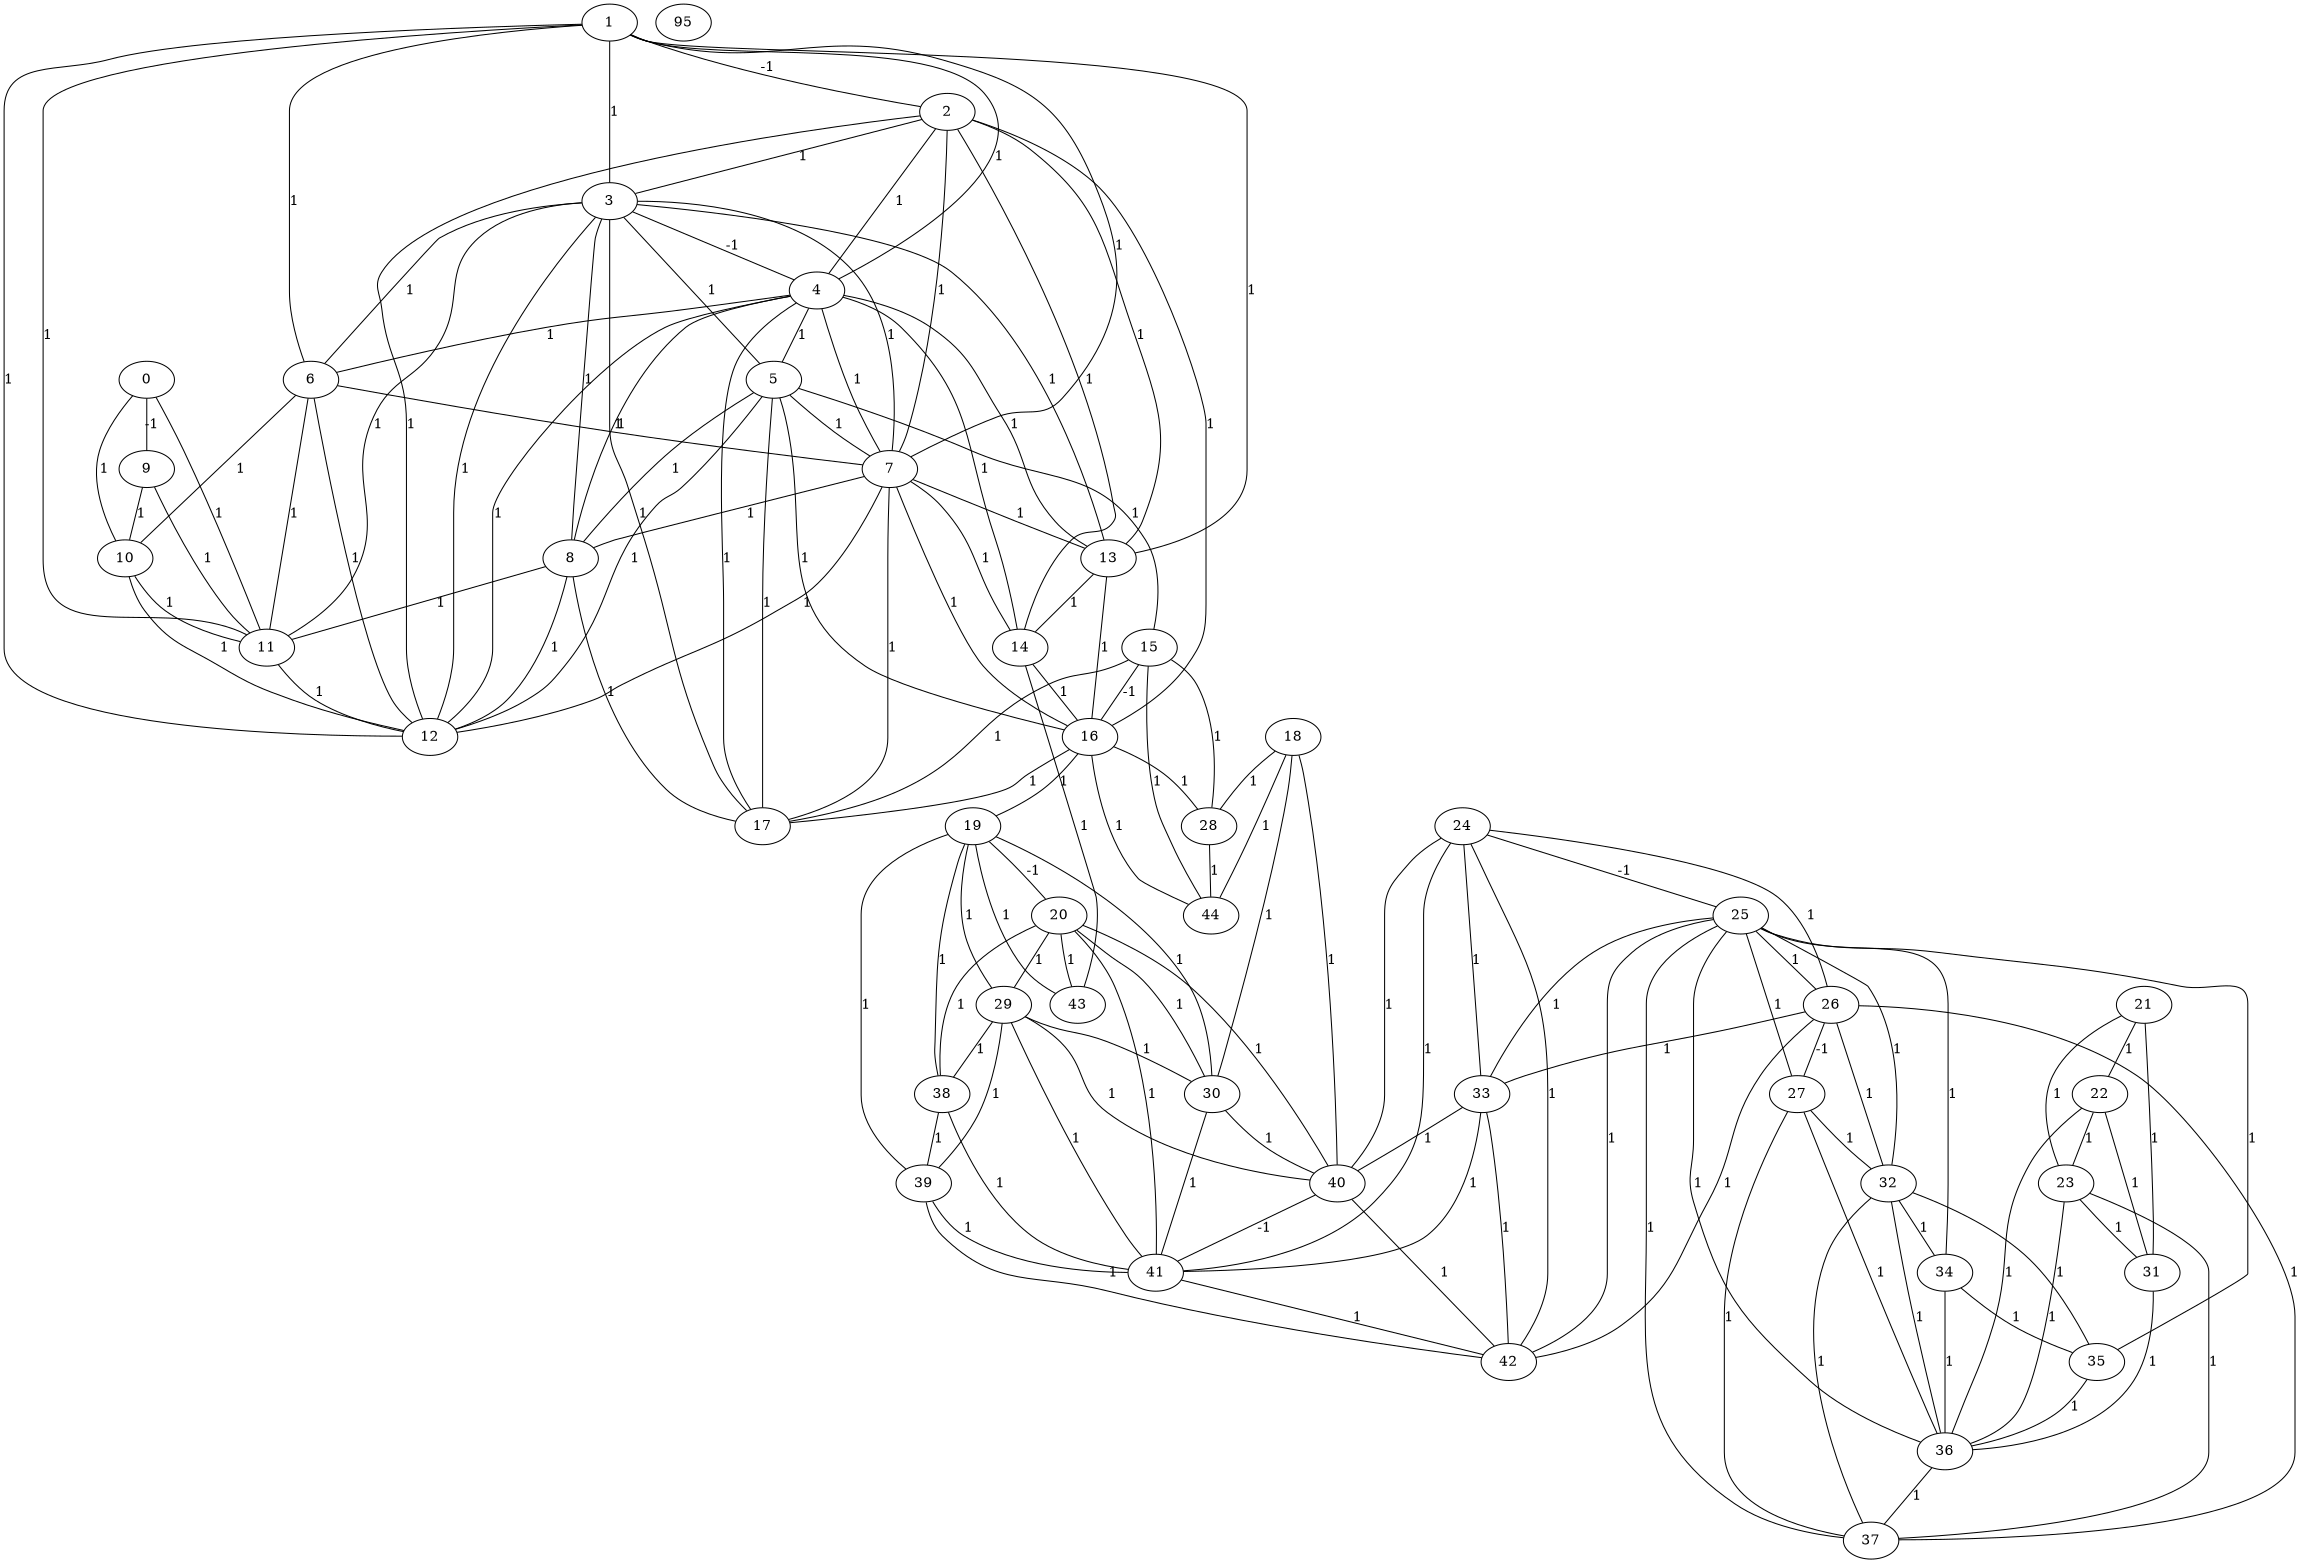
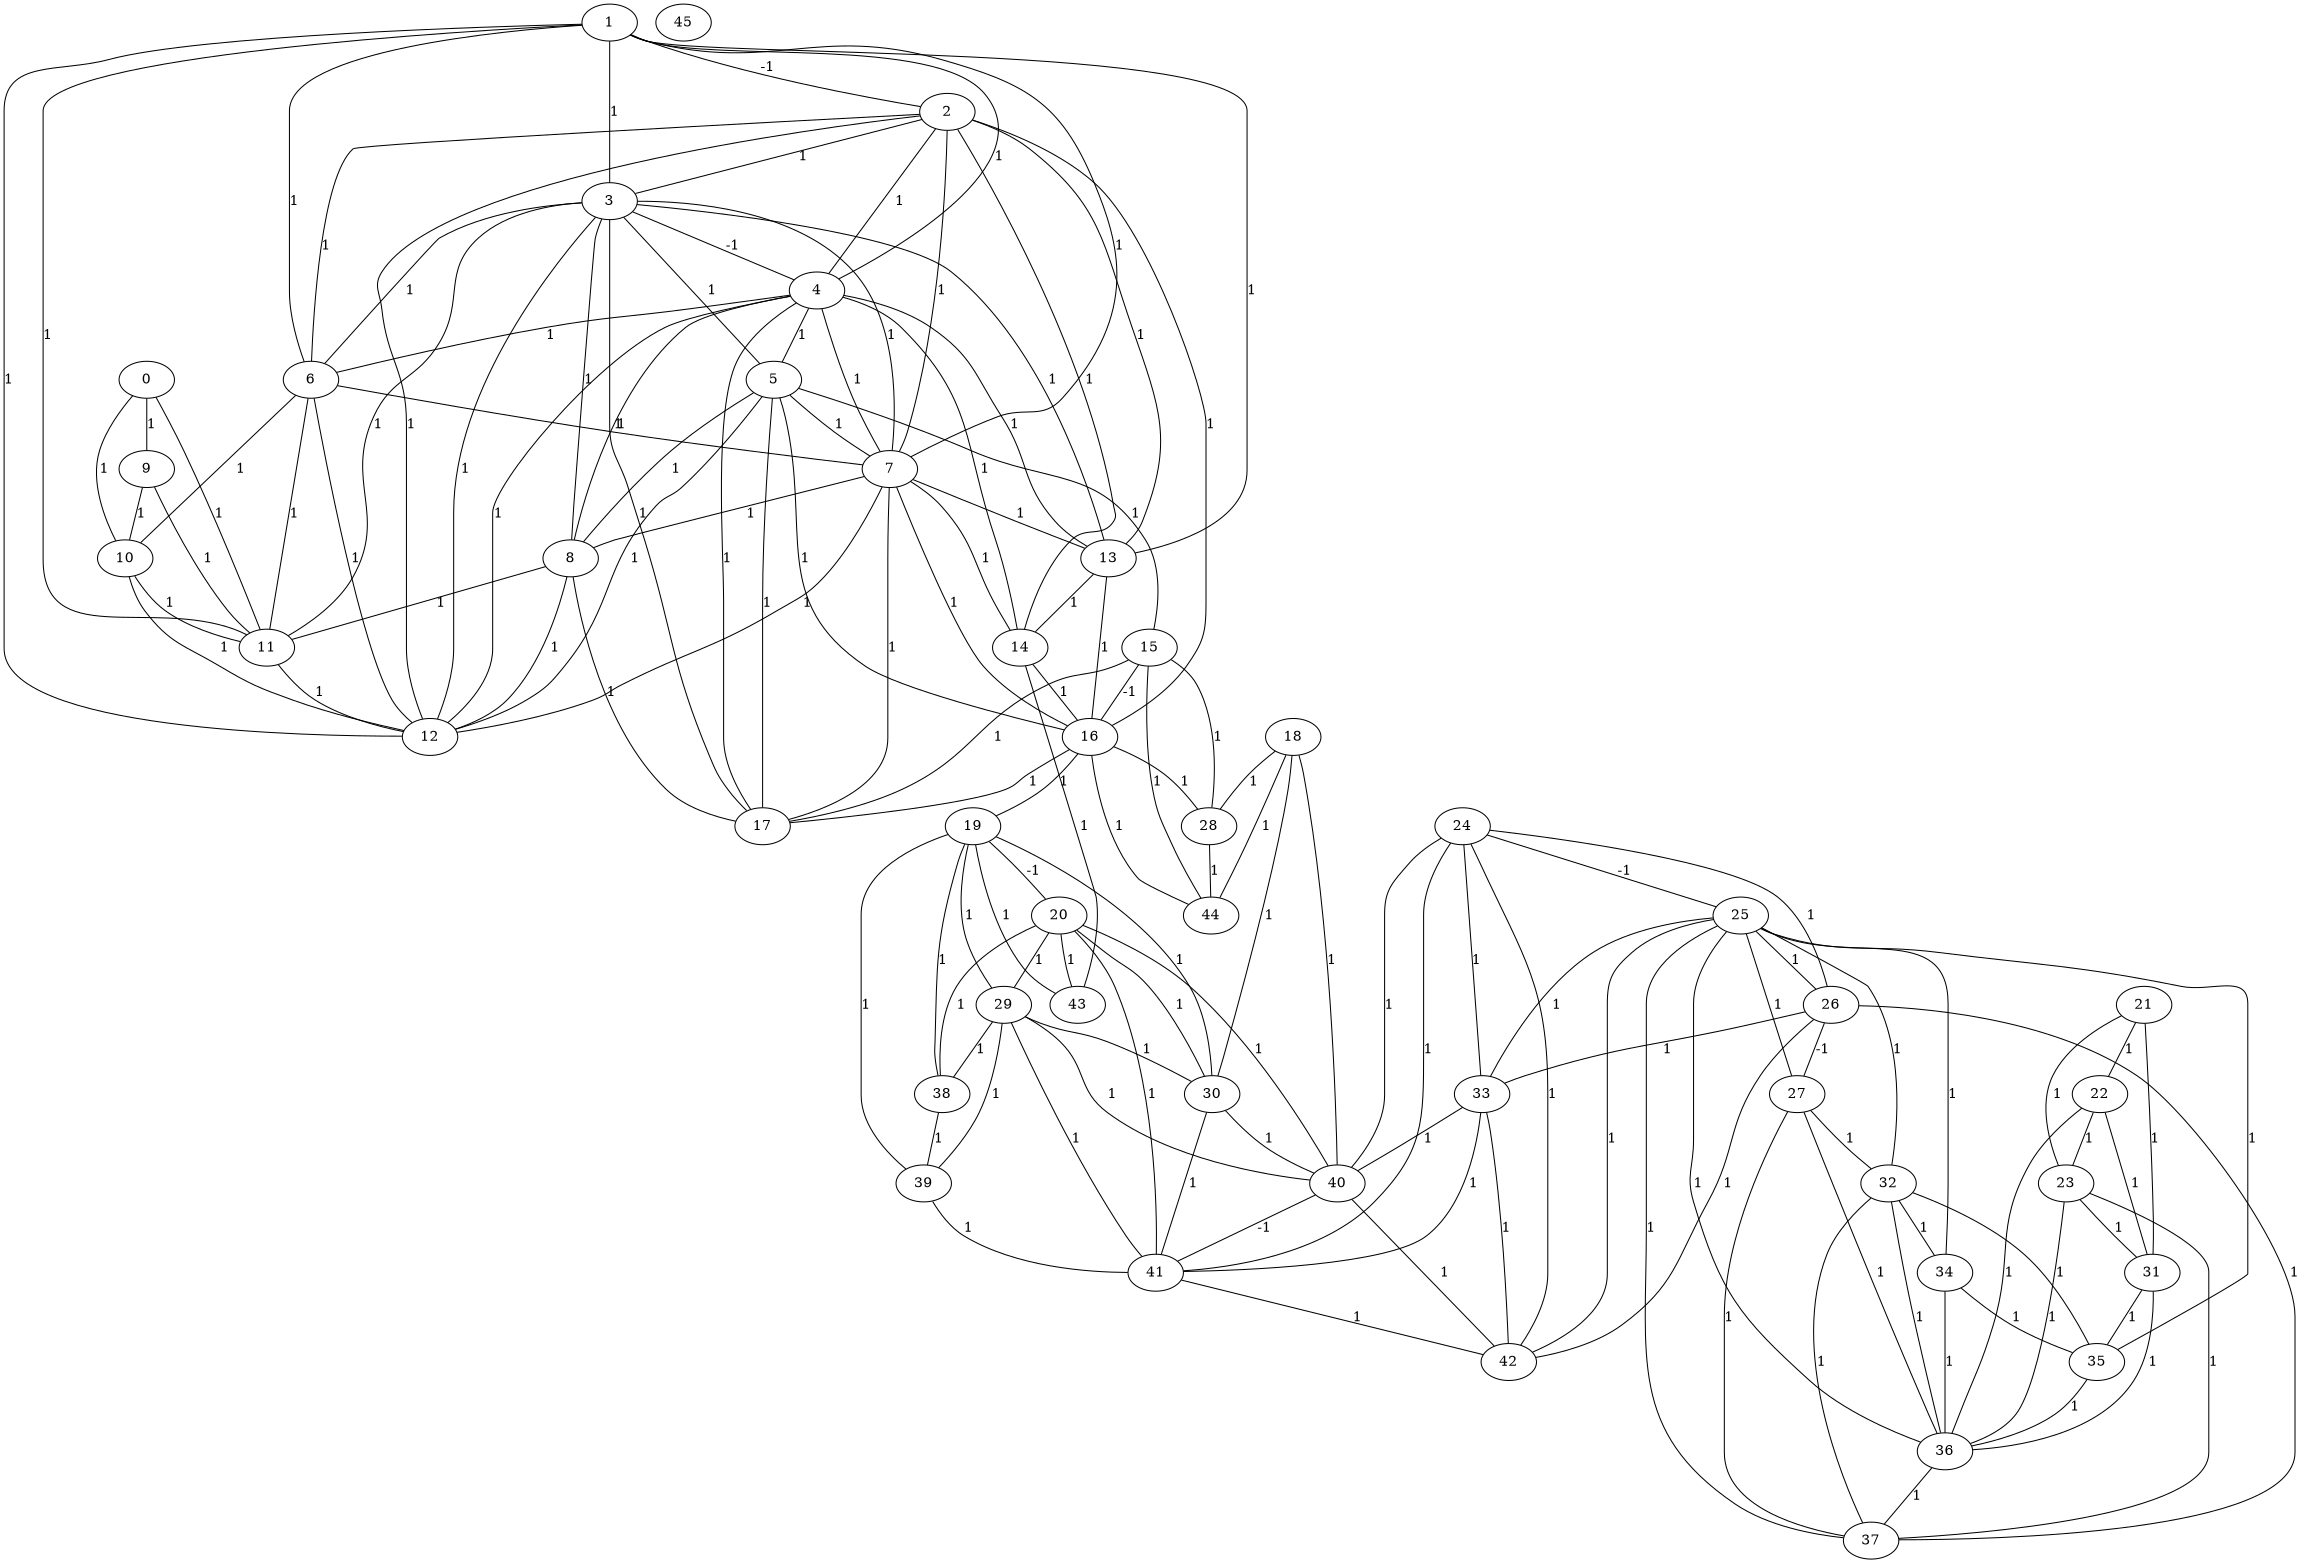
(684, 23) -> (684, 23)
none -> (527, 136)
(152, 424) -> (152, 424)
(1860, 1094) -> none
(1014, 1220) -> none
(1188, 1309) -> none
none -> (2125, 1317)
